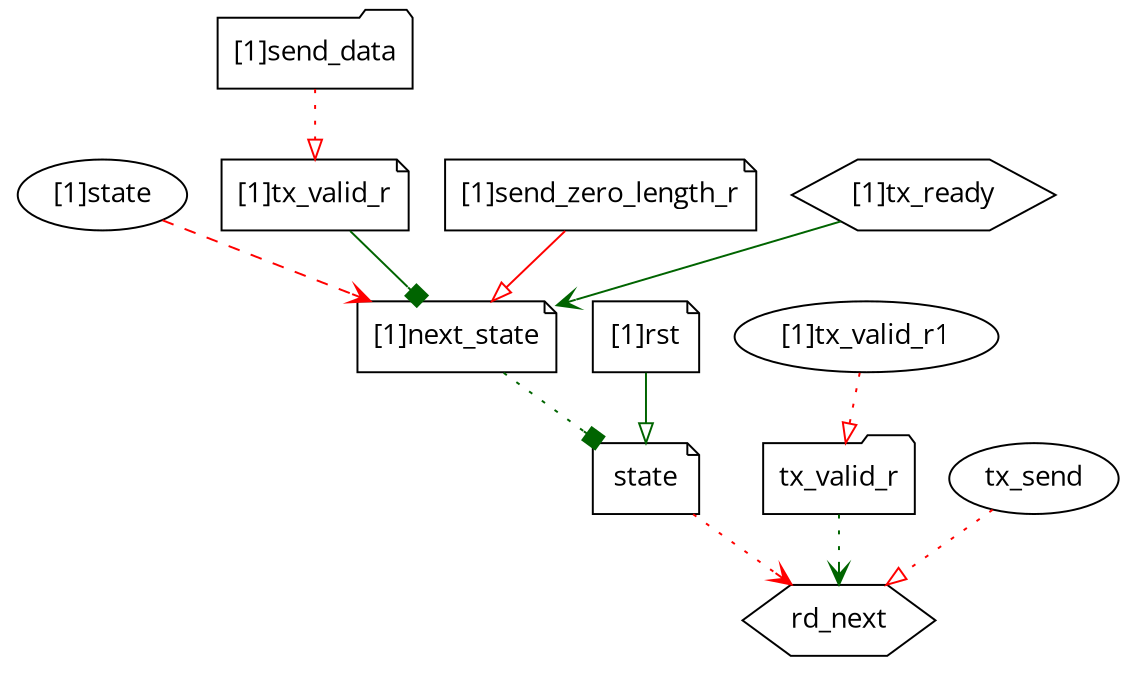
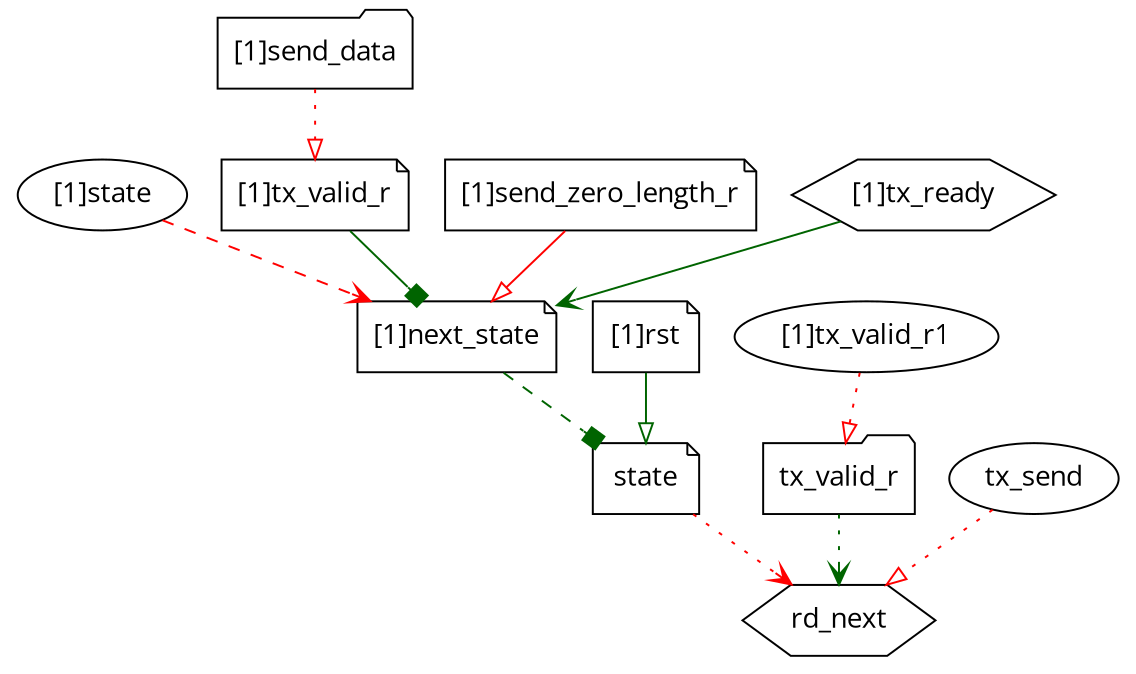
(543, 402) -> (543, 402)
